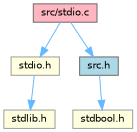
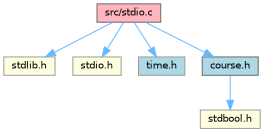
(99, 66) -> (230, 66)
none -> (162, 66)
(33, 88) -> (84, 37)
